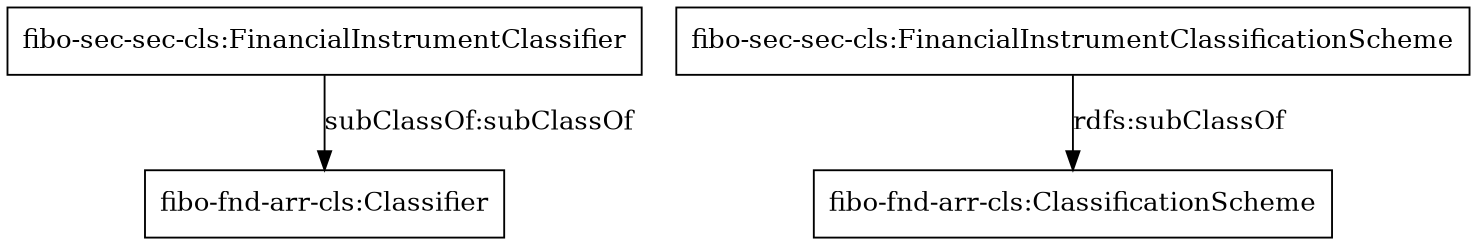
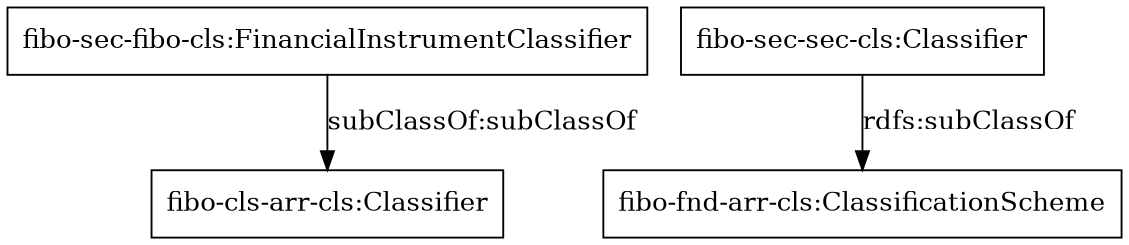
(325, 41) -> (327, 41)
(1073, 41) -> (862, 41)
(325, 204) -> (327, 204)
